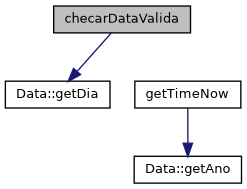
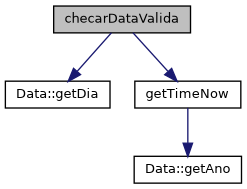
none -> (150, 52)
